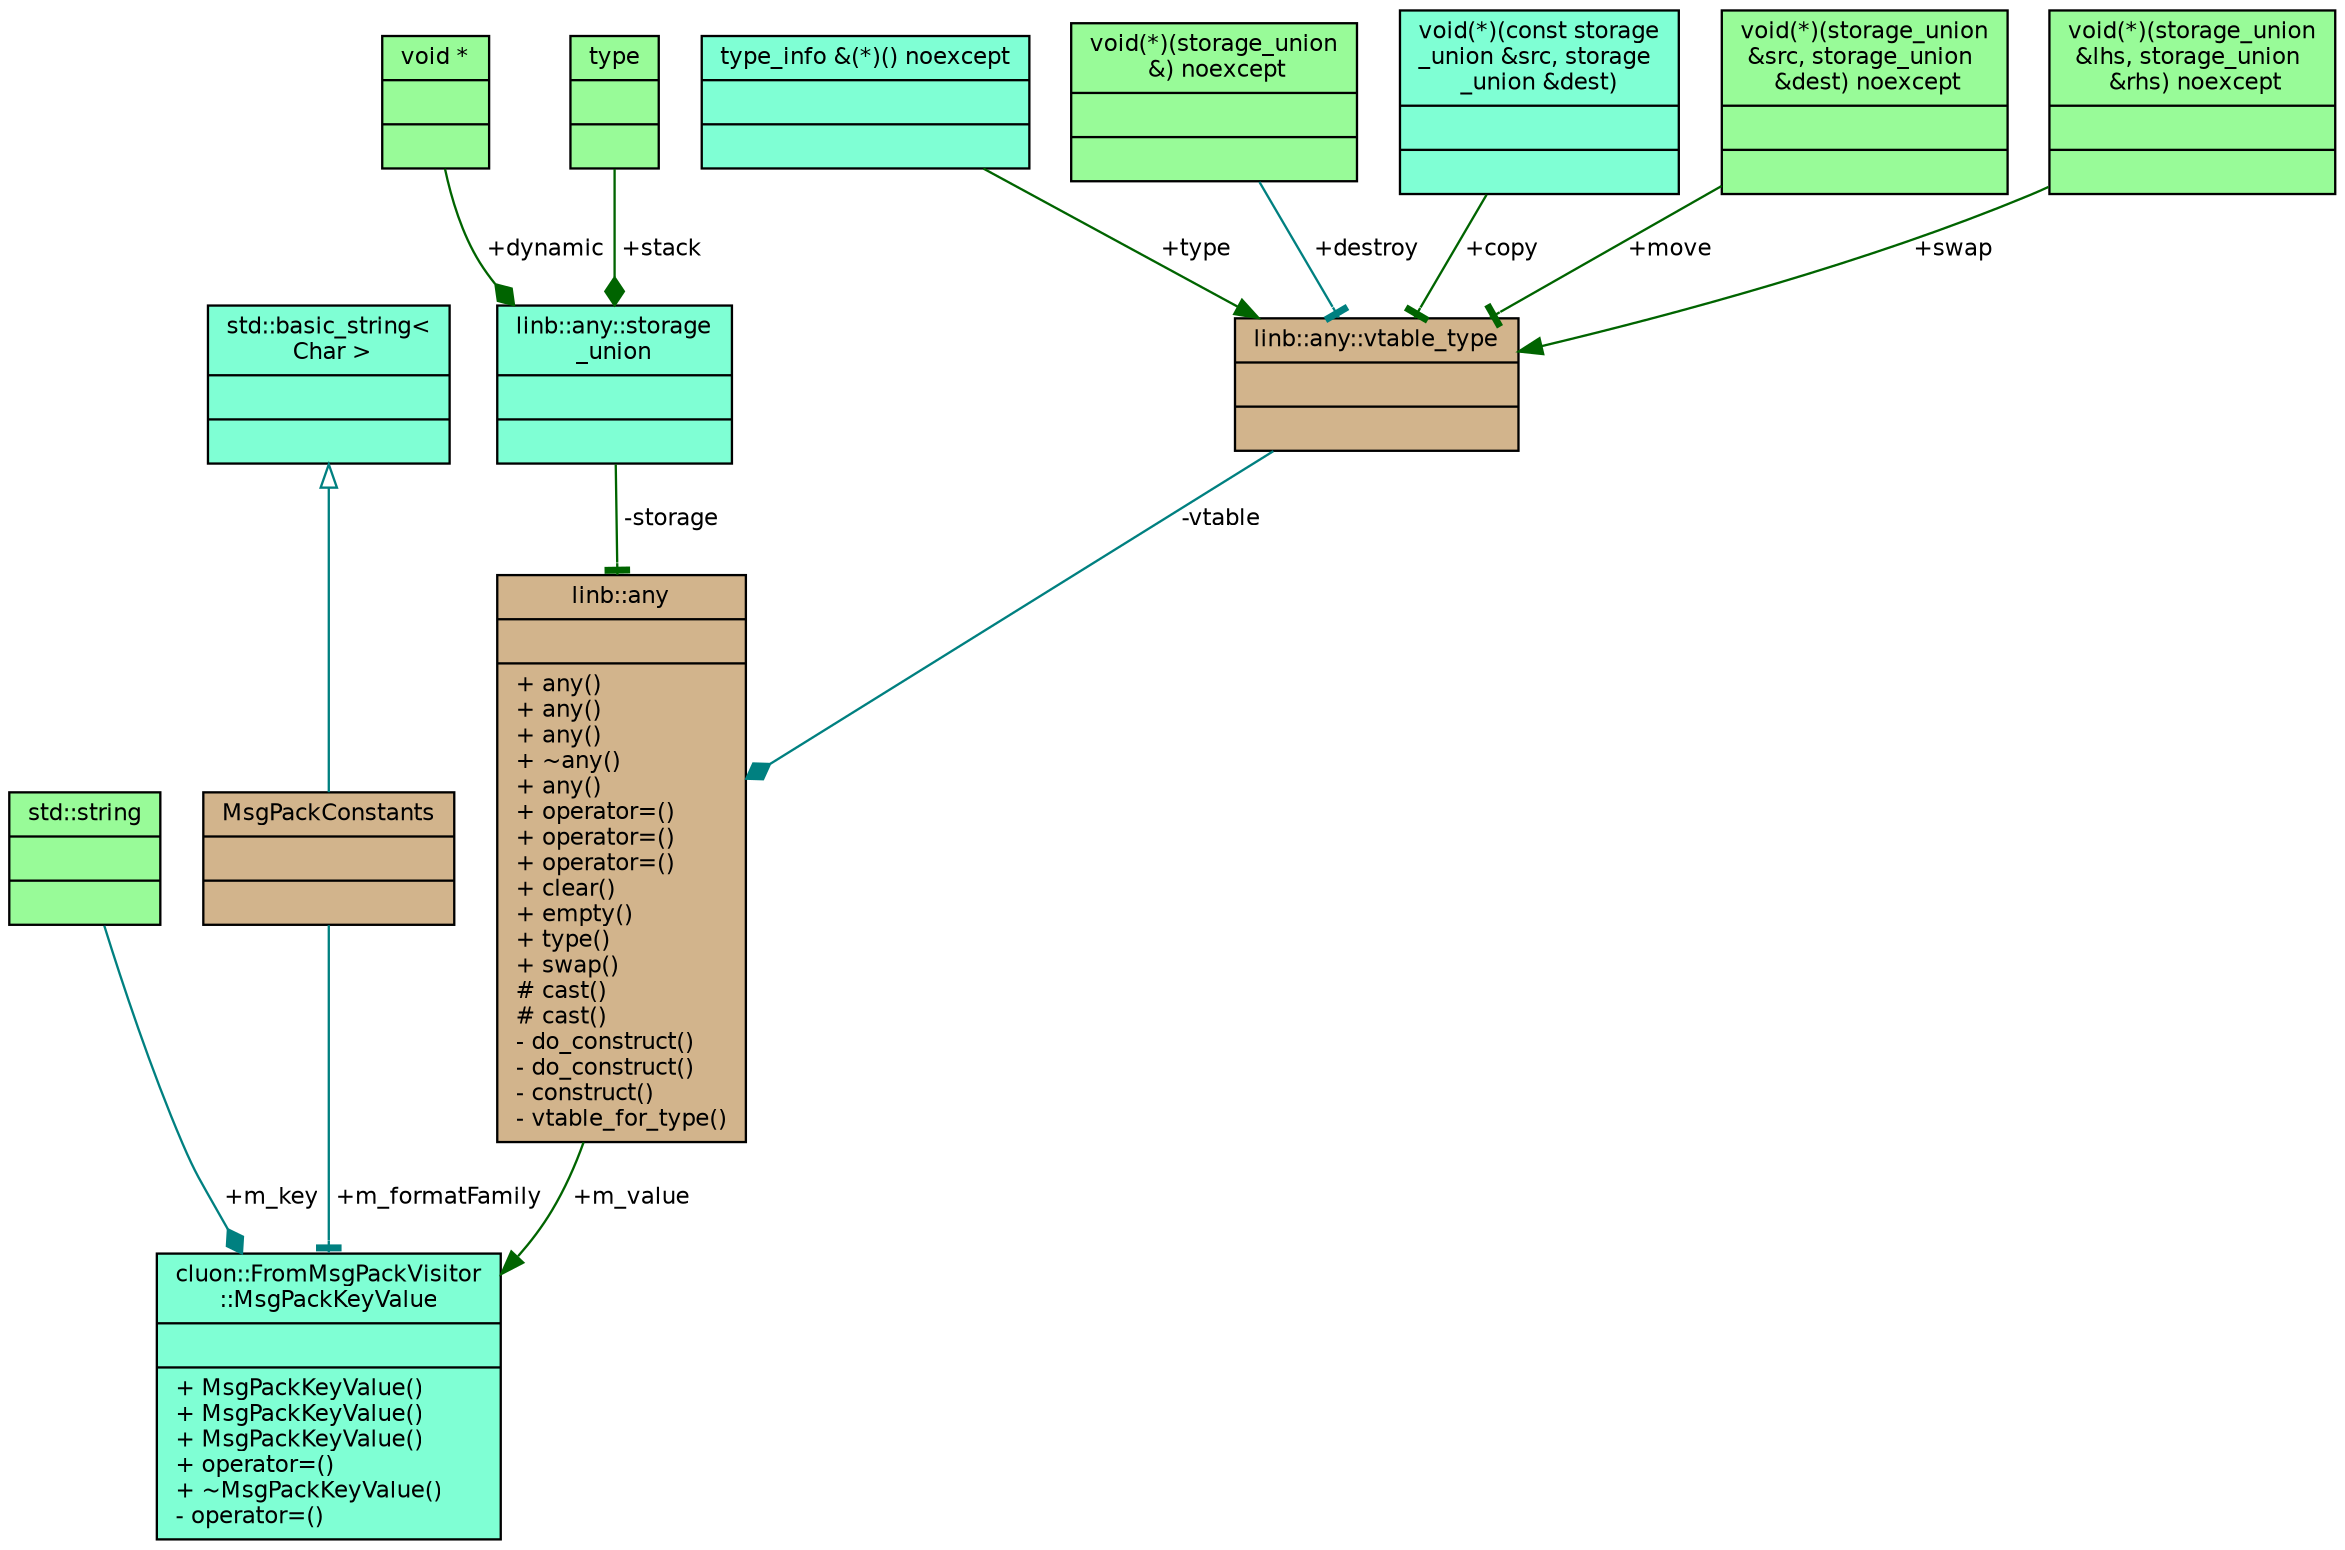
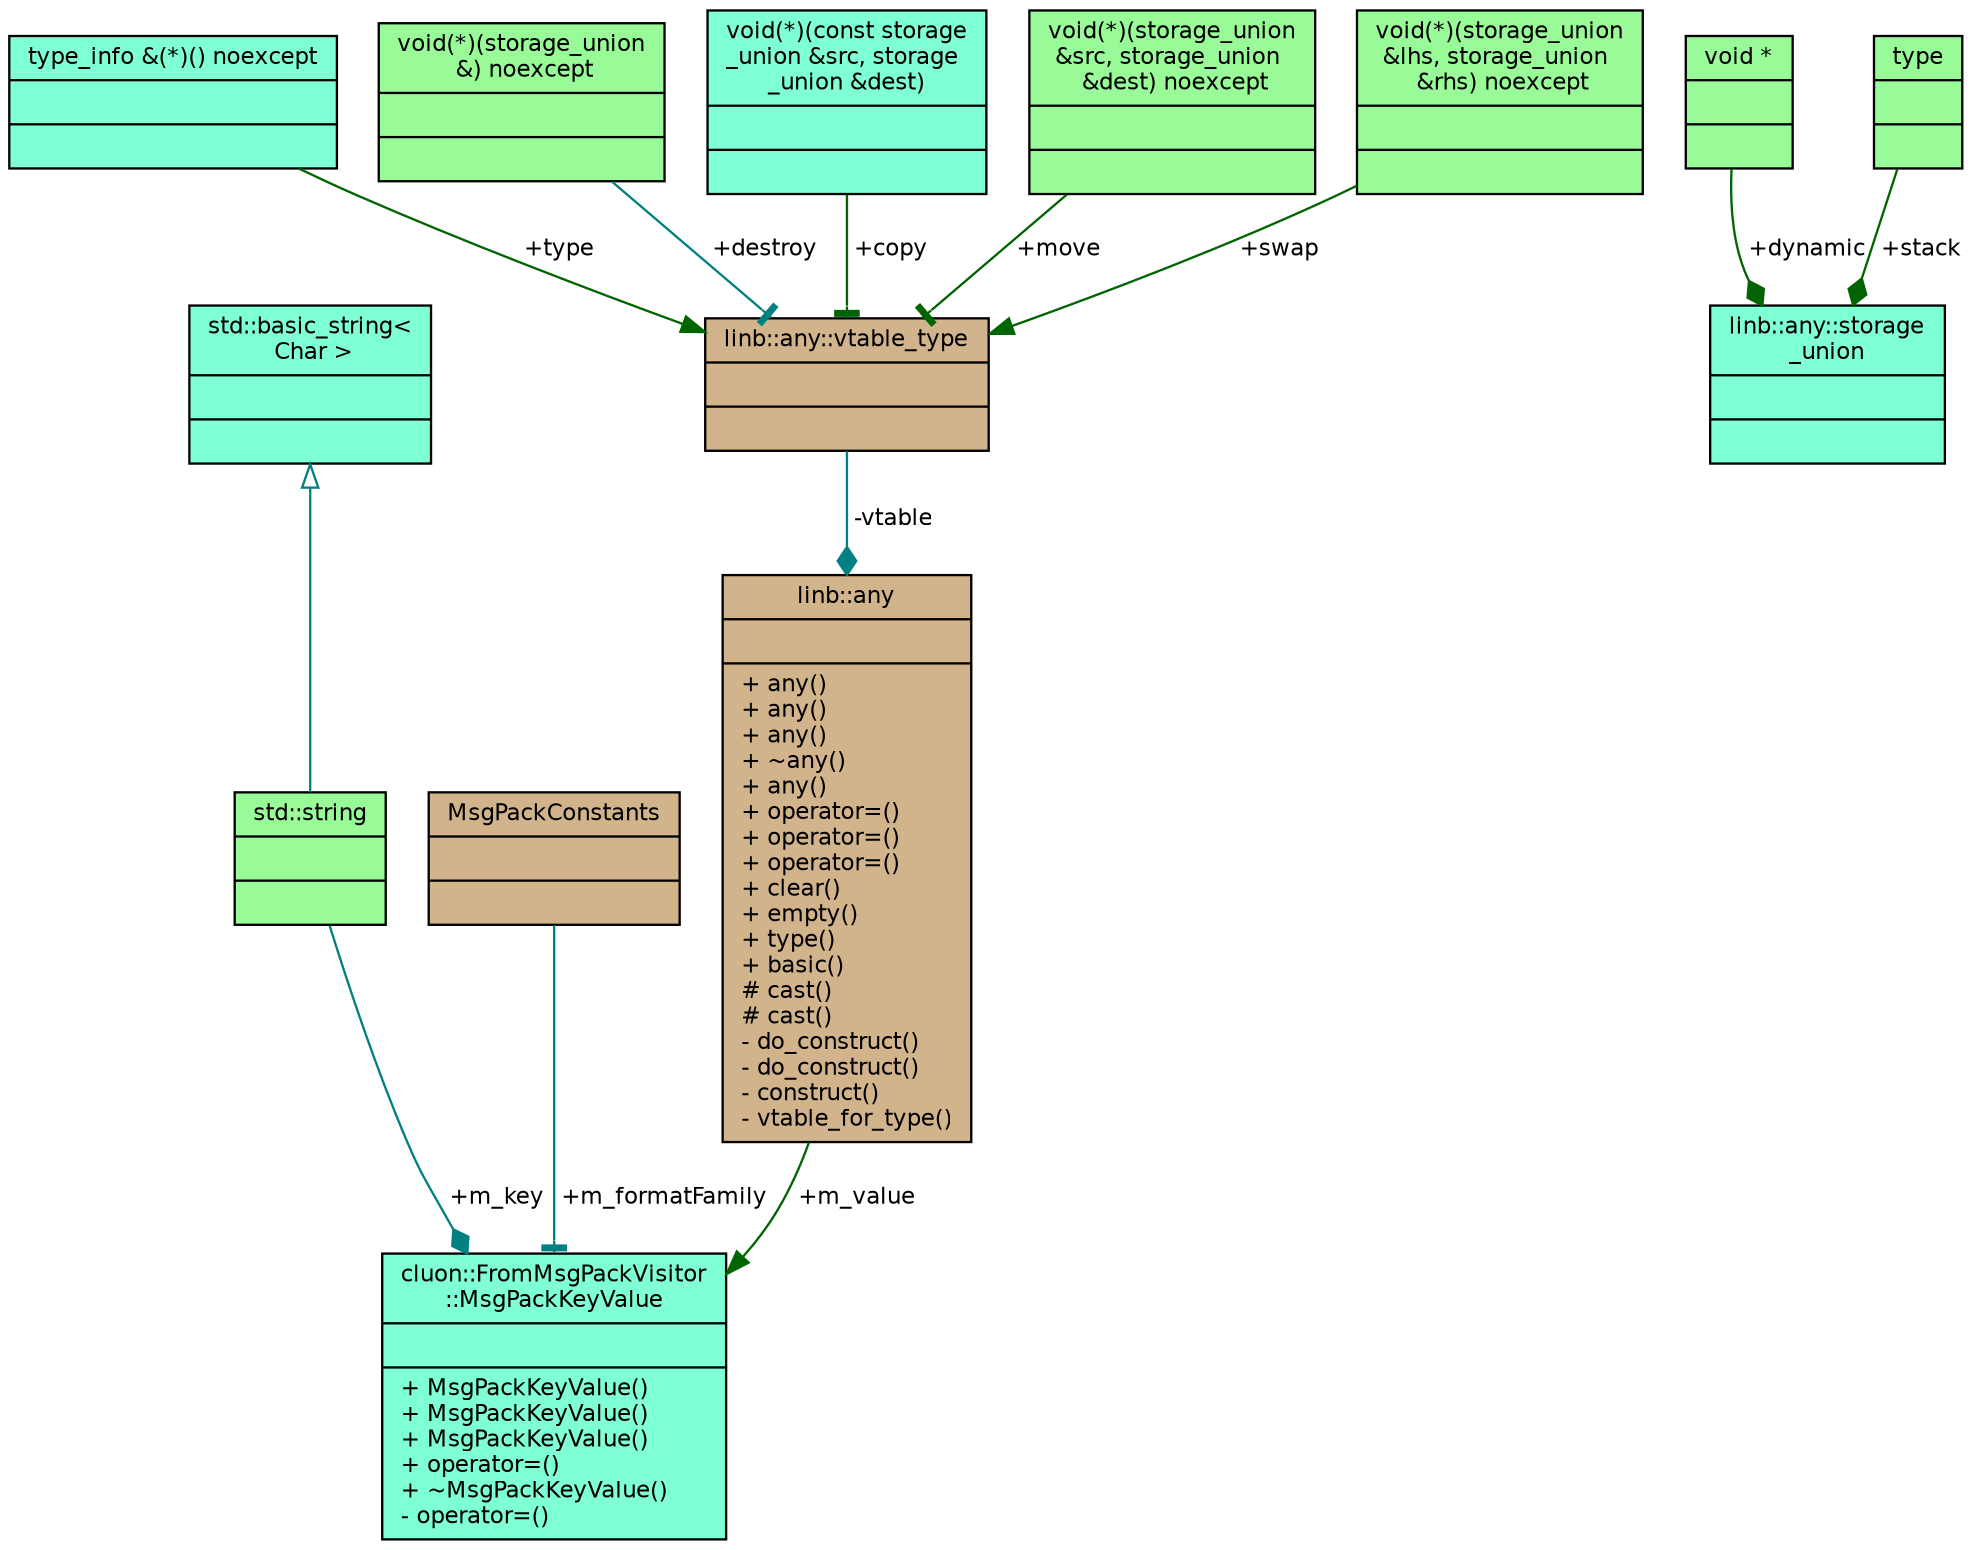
(616, 513) -> none
(329, 640) -> (310, 640)
(568, 965) -> (794, 965)
